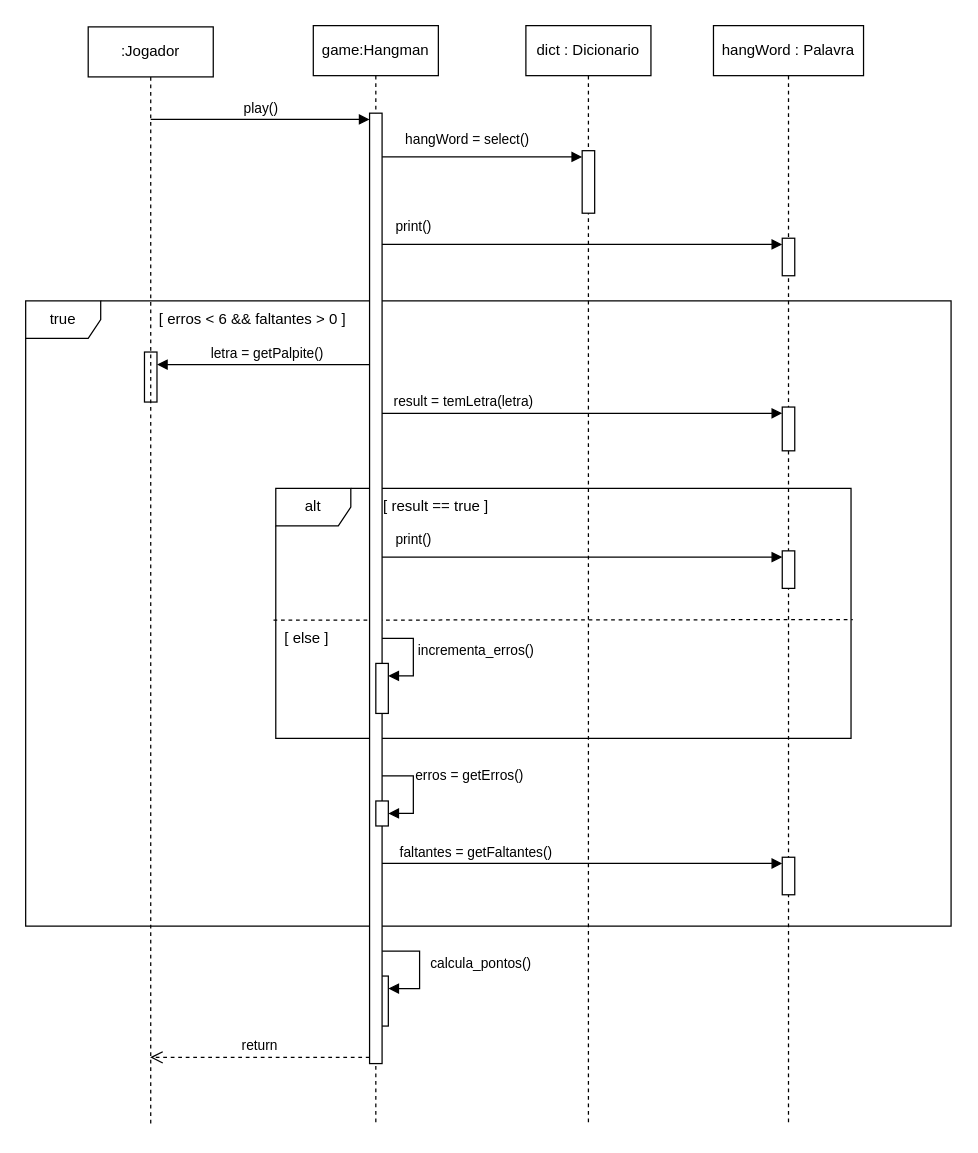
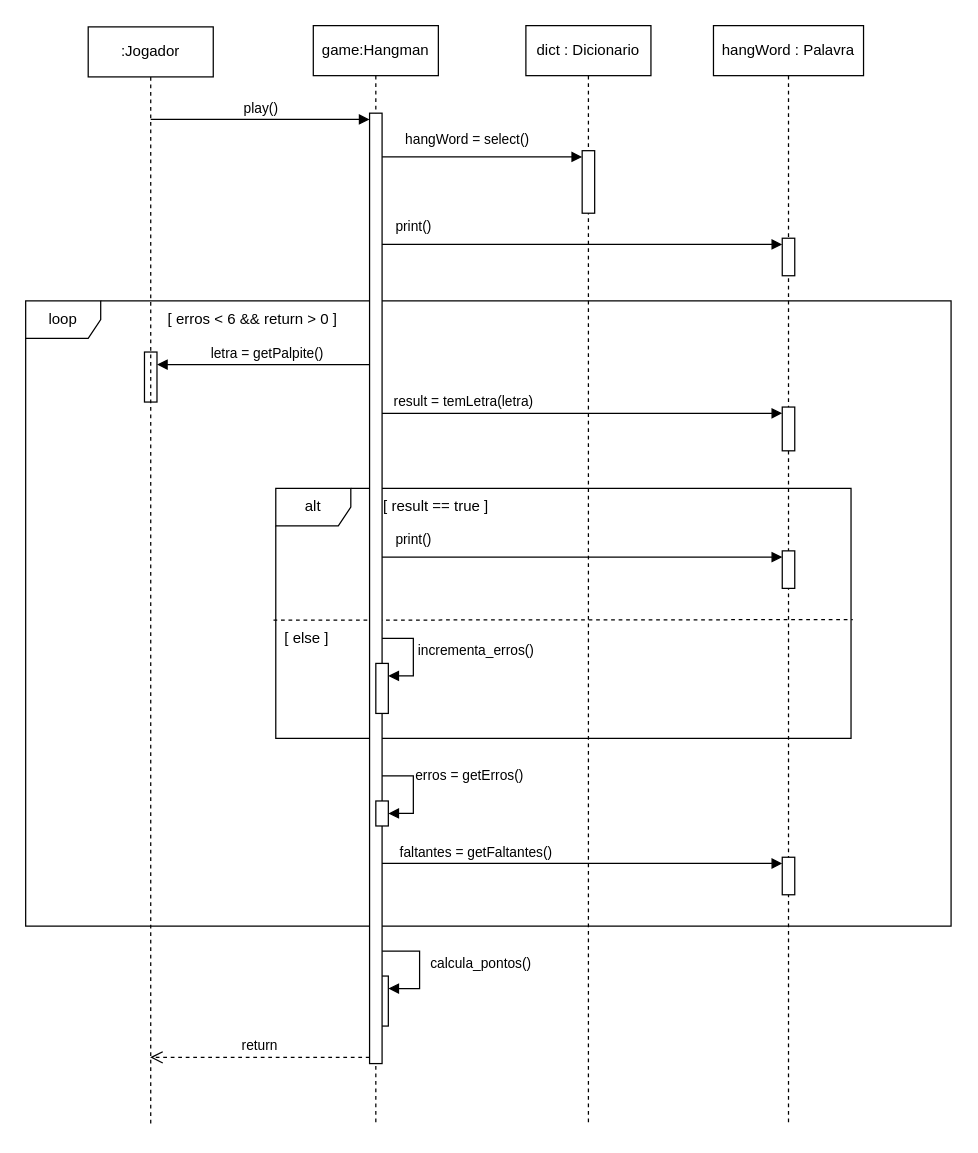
(63, 319) -> (63, 319)
(251, 319) -> (251, 319)
